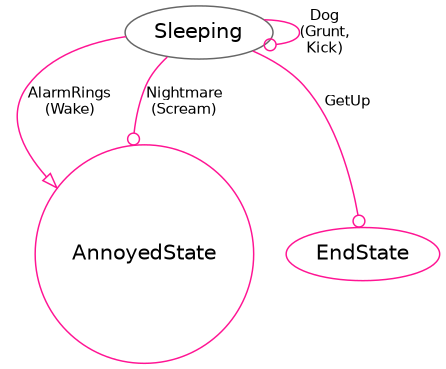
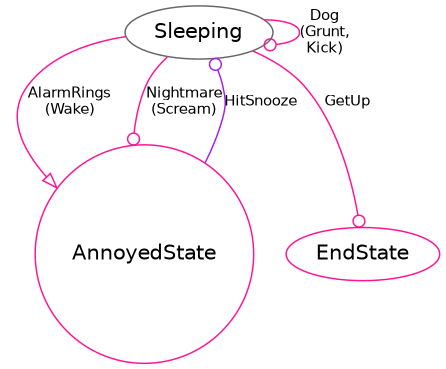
none -> (223, 117)
